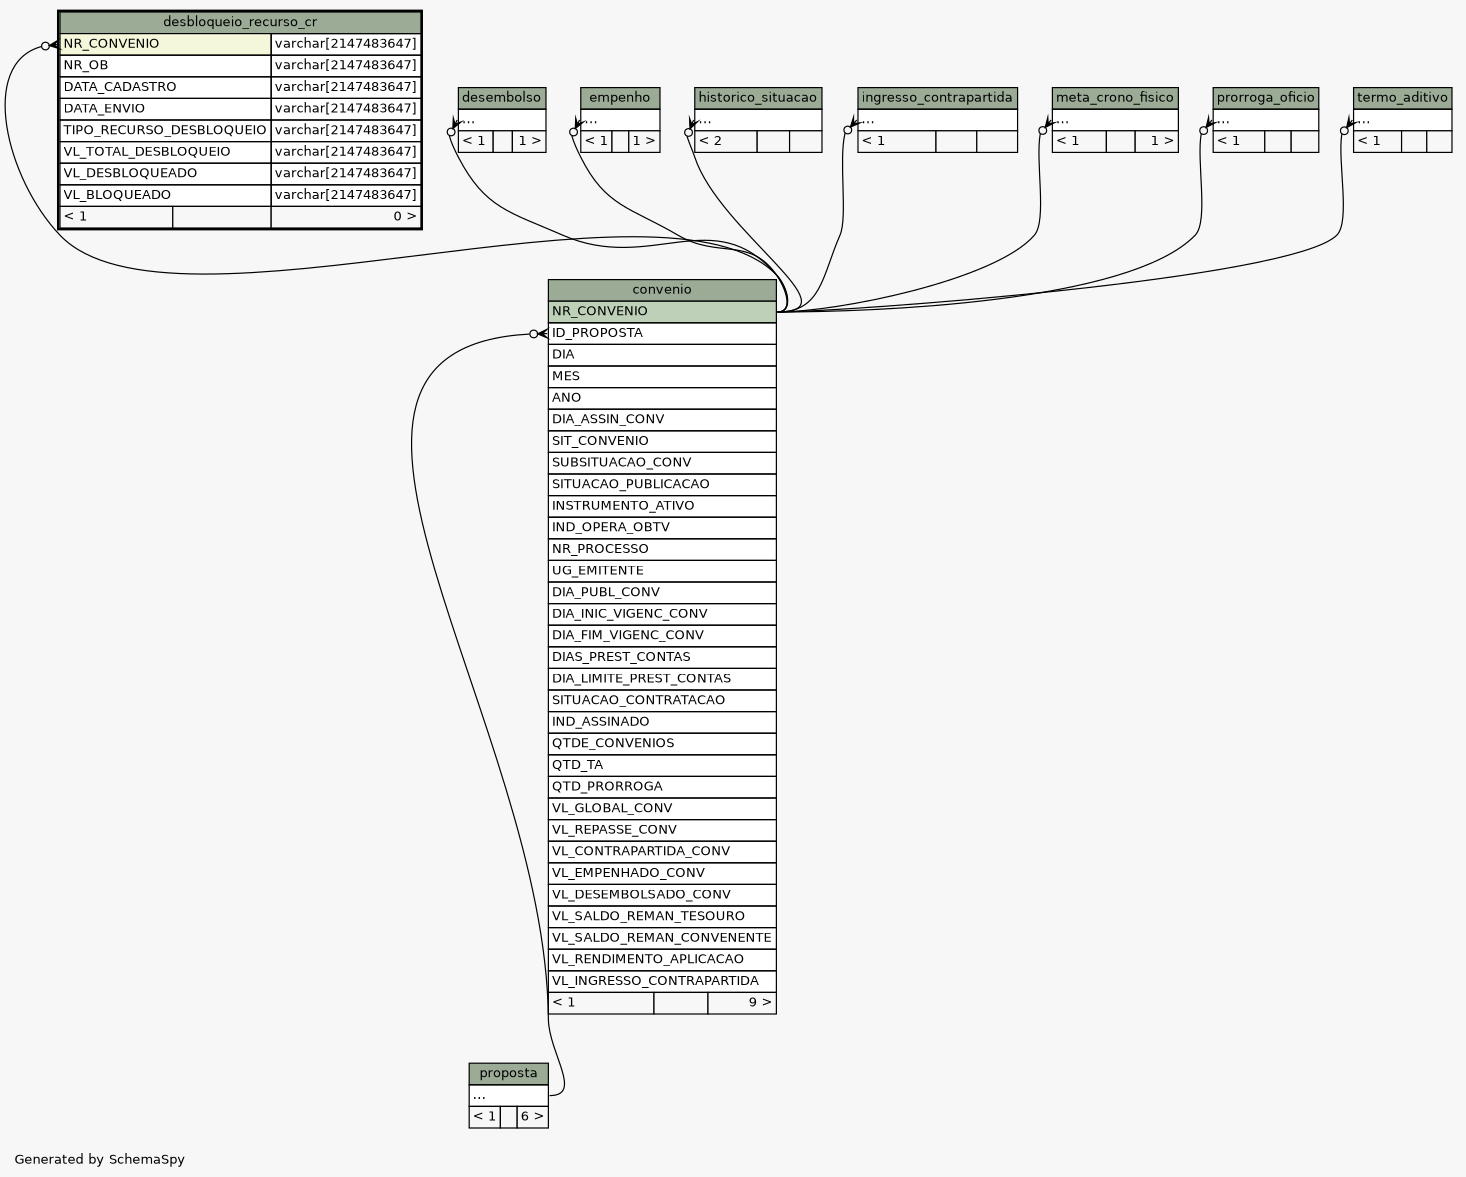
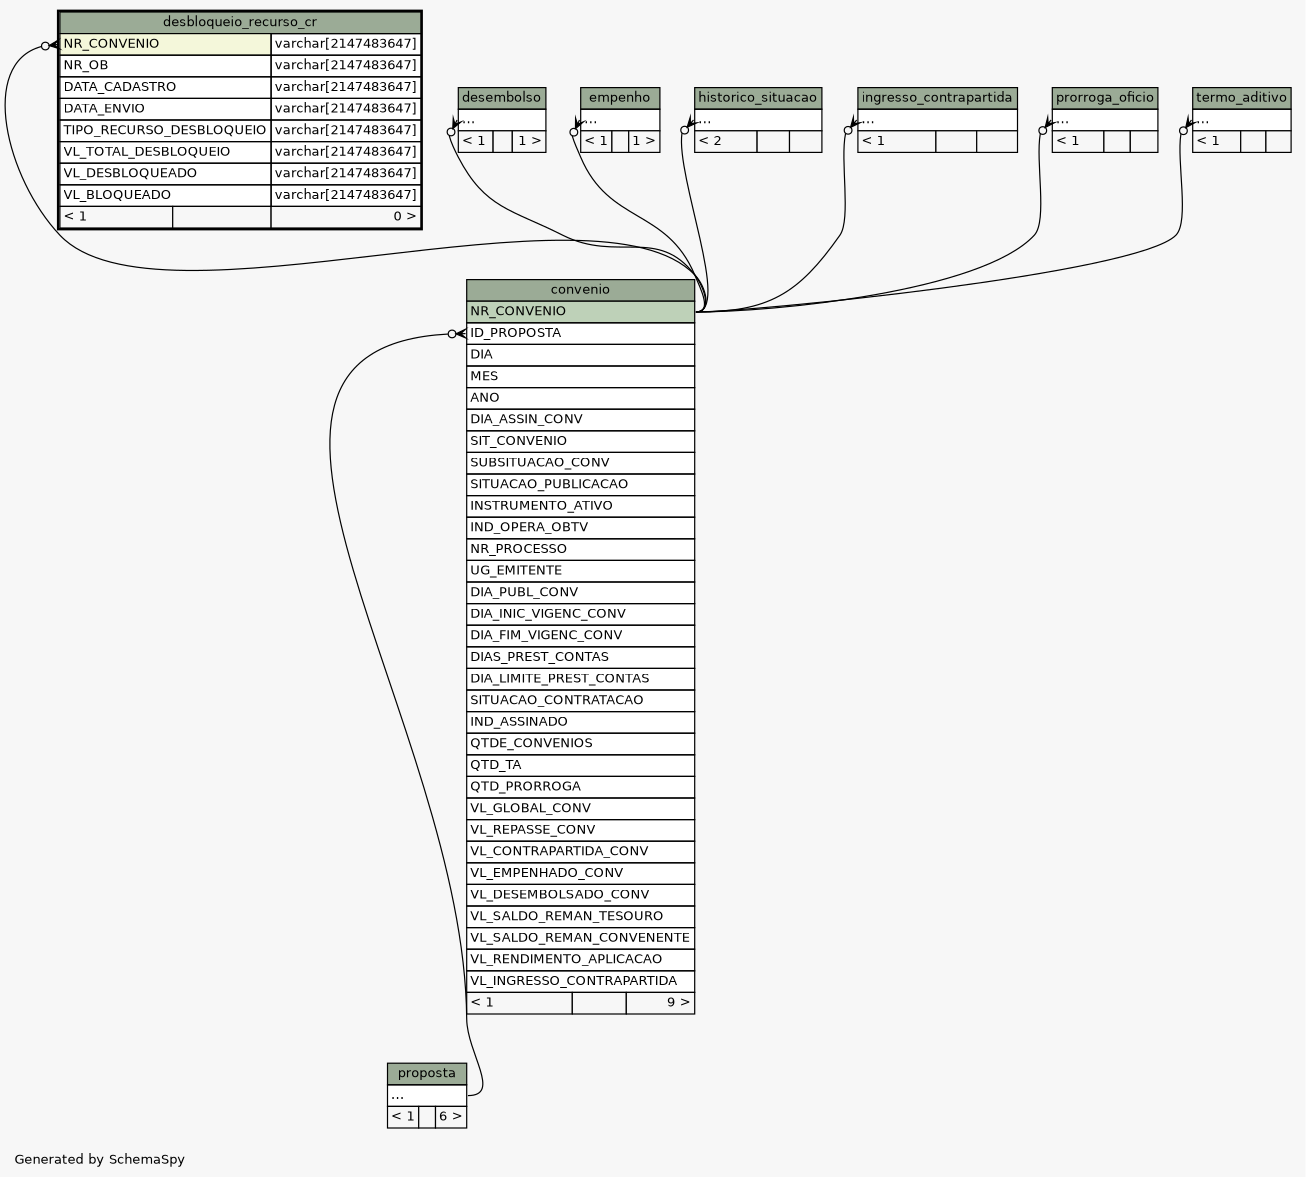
(1115, 120) -> none
